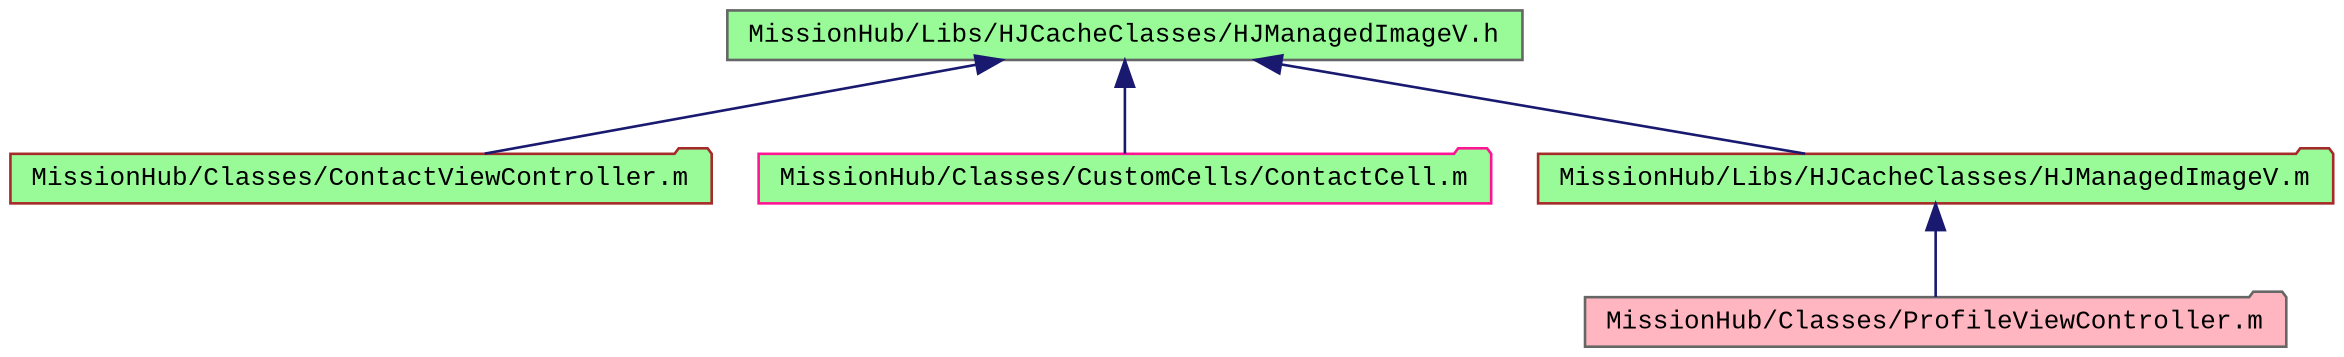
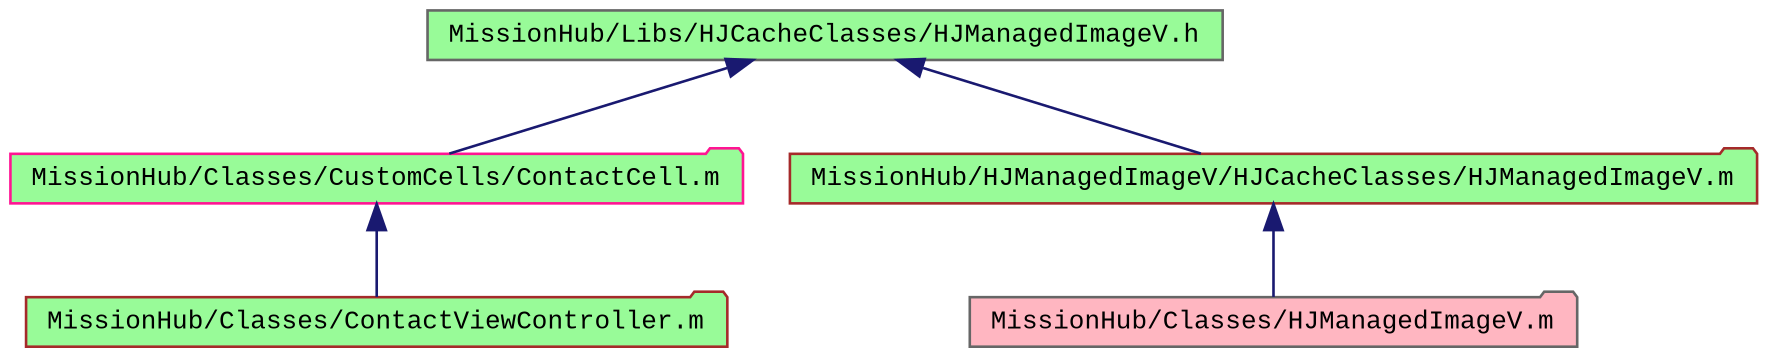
(731, 109) -> (377, 264)
(1936, 179) -> (1273, 179)
(1936, 322) -> (1273, 322)
